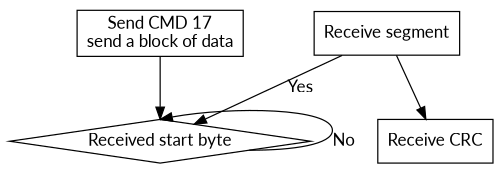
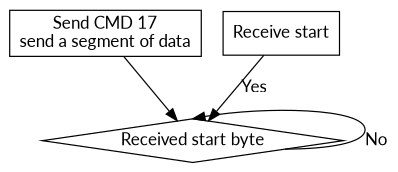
(160, 33) -> (105, 33)
(387, 33) -> (281, 33)
(435, 141) -> none
